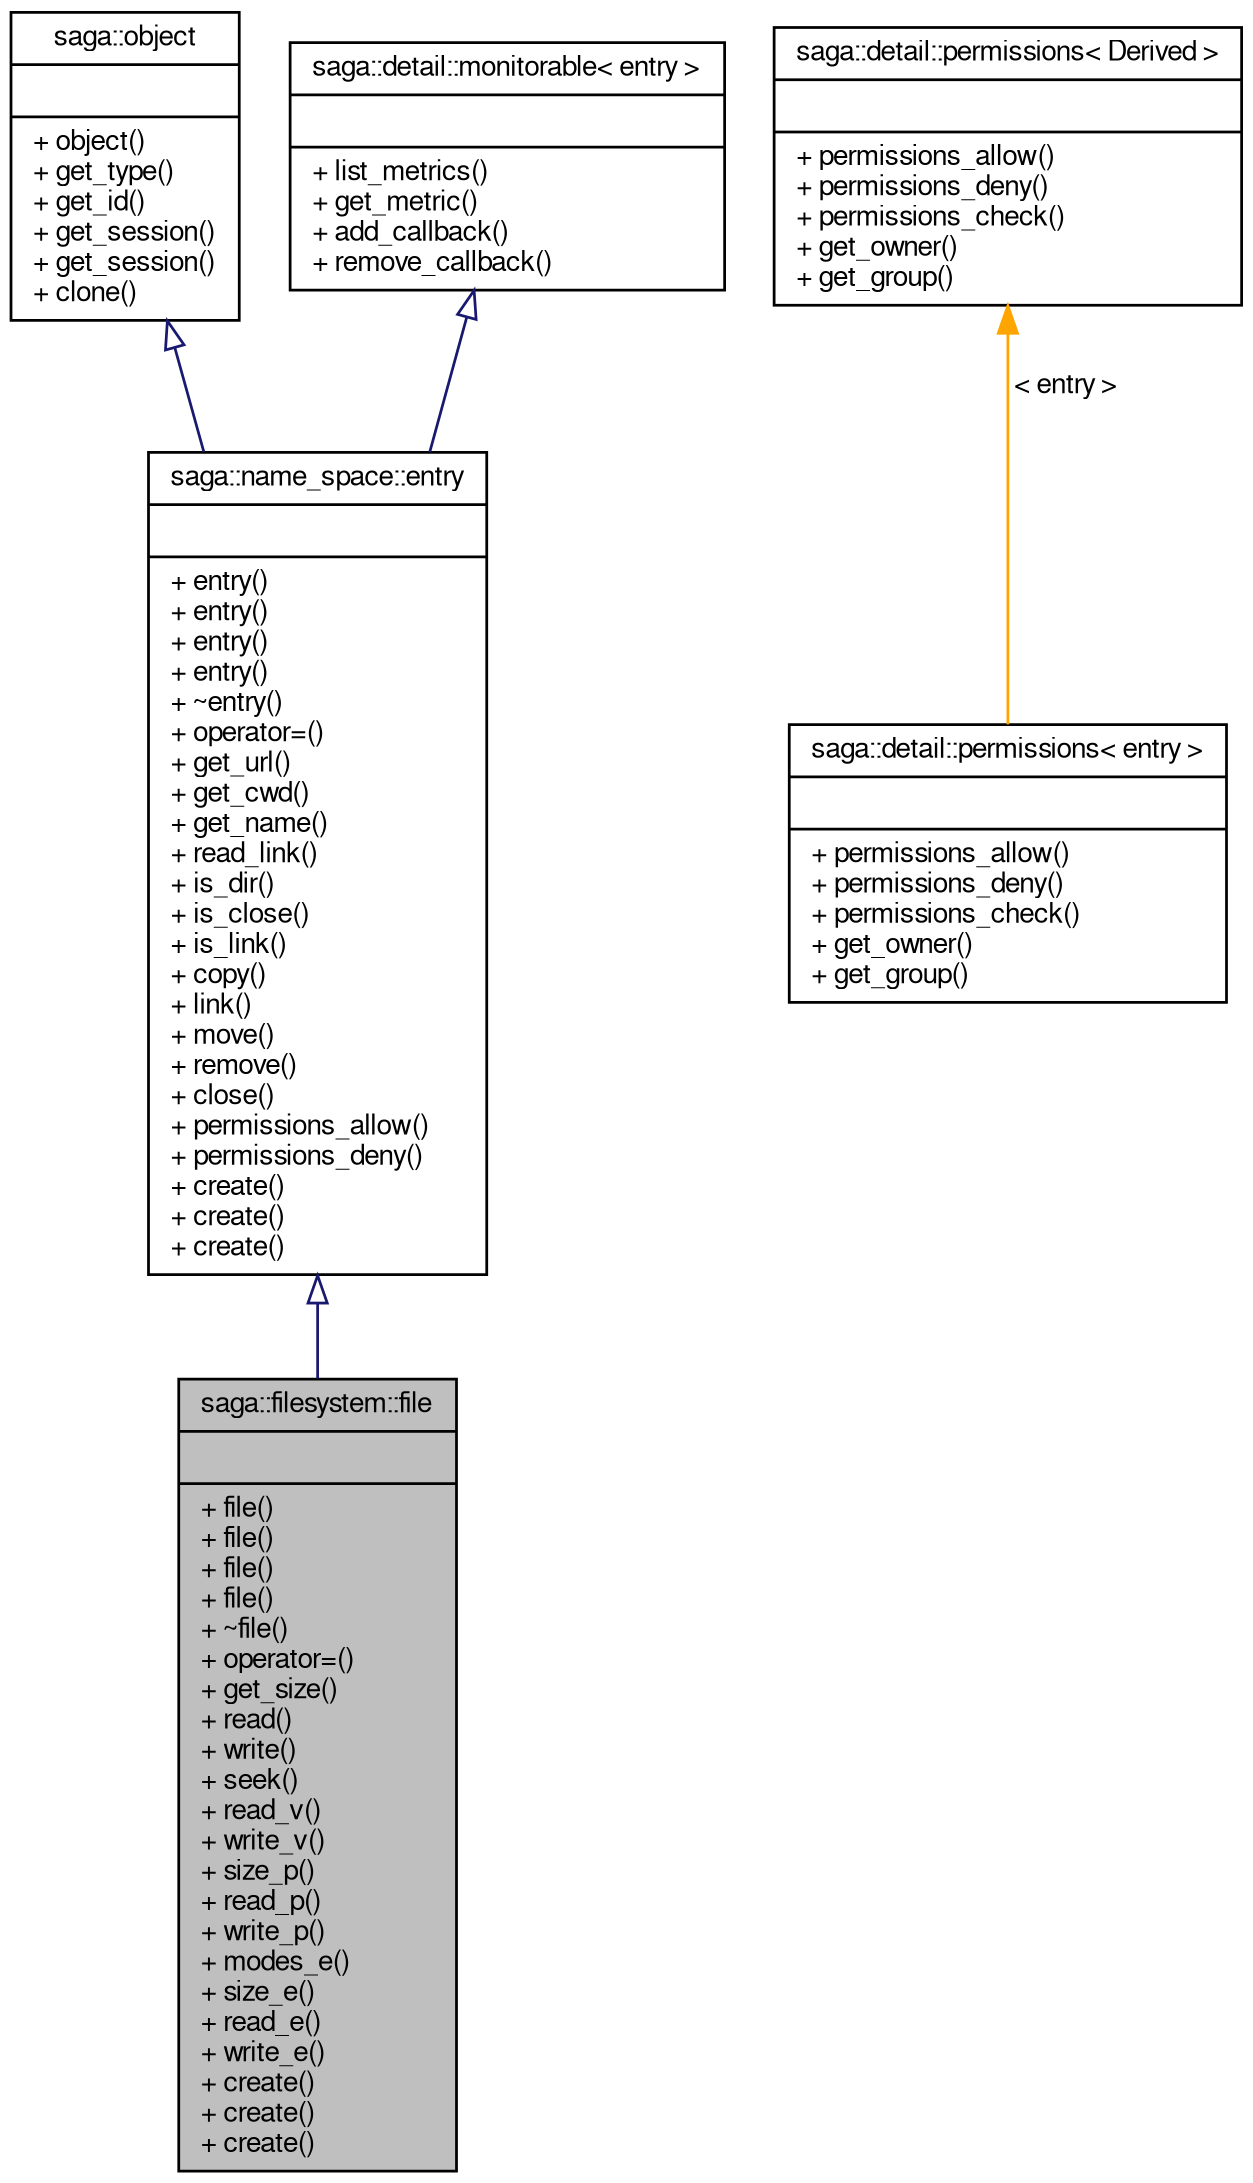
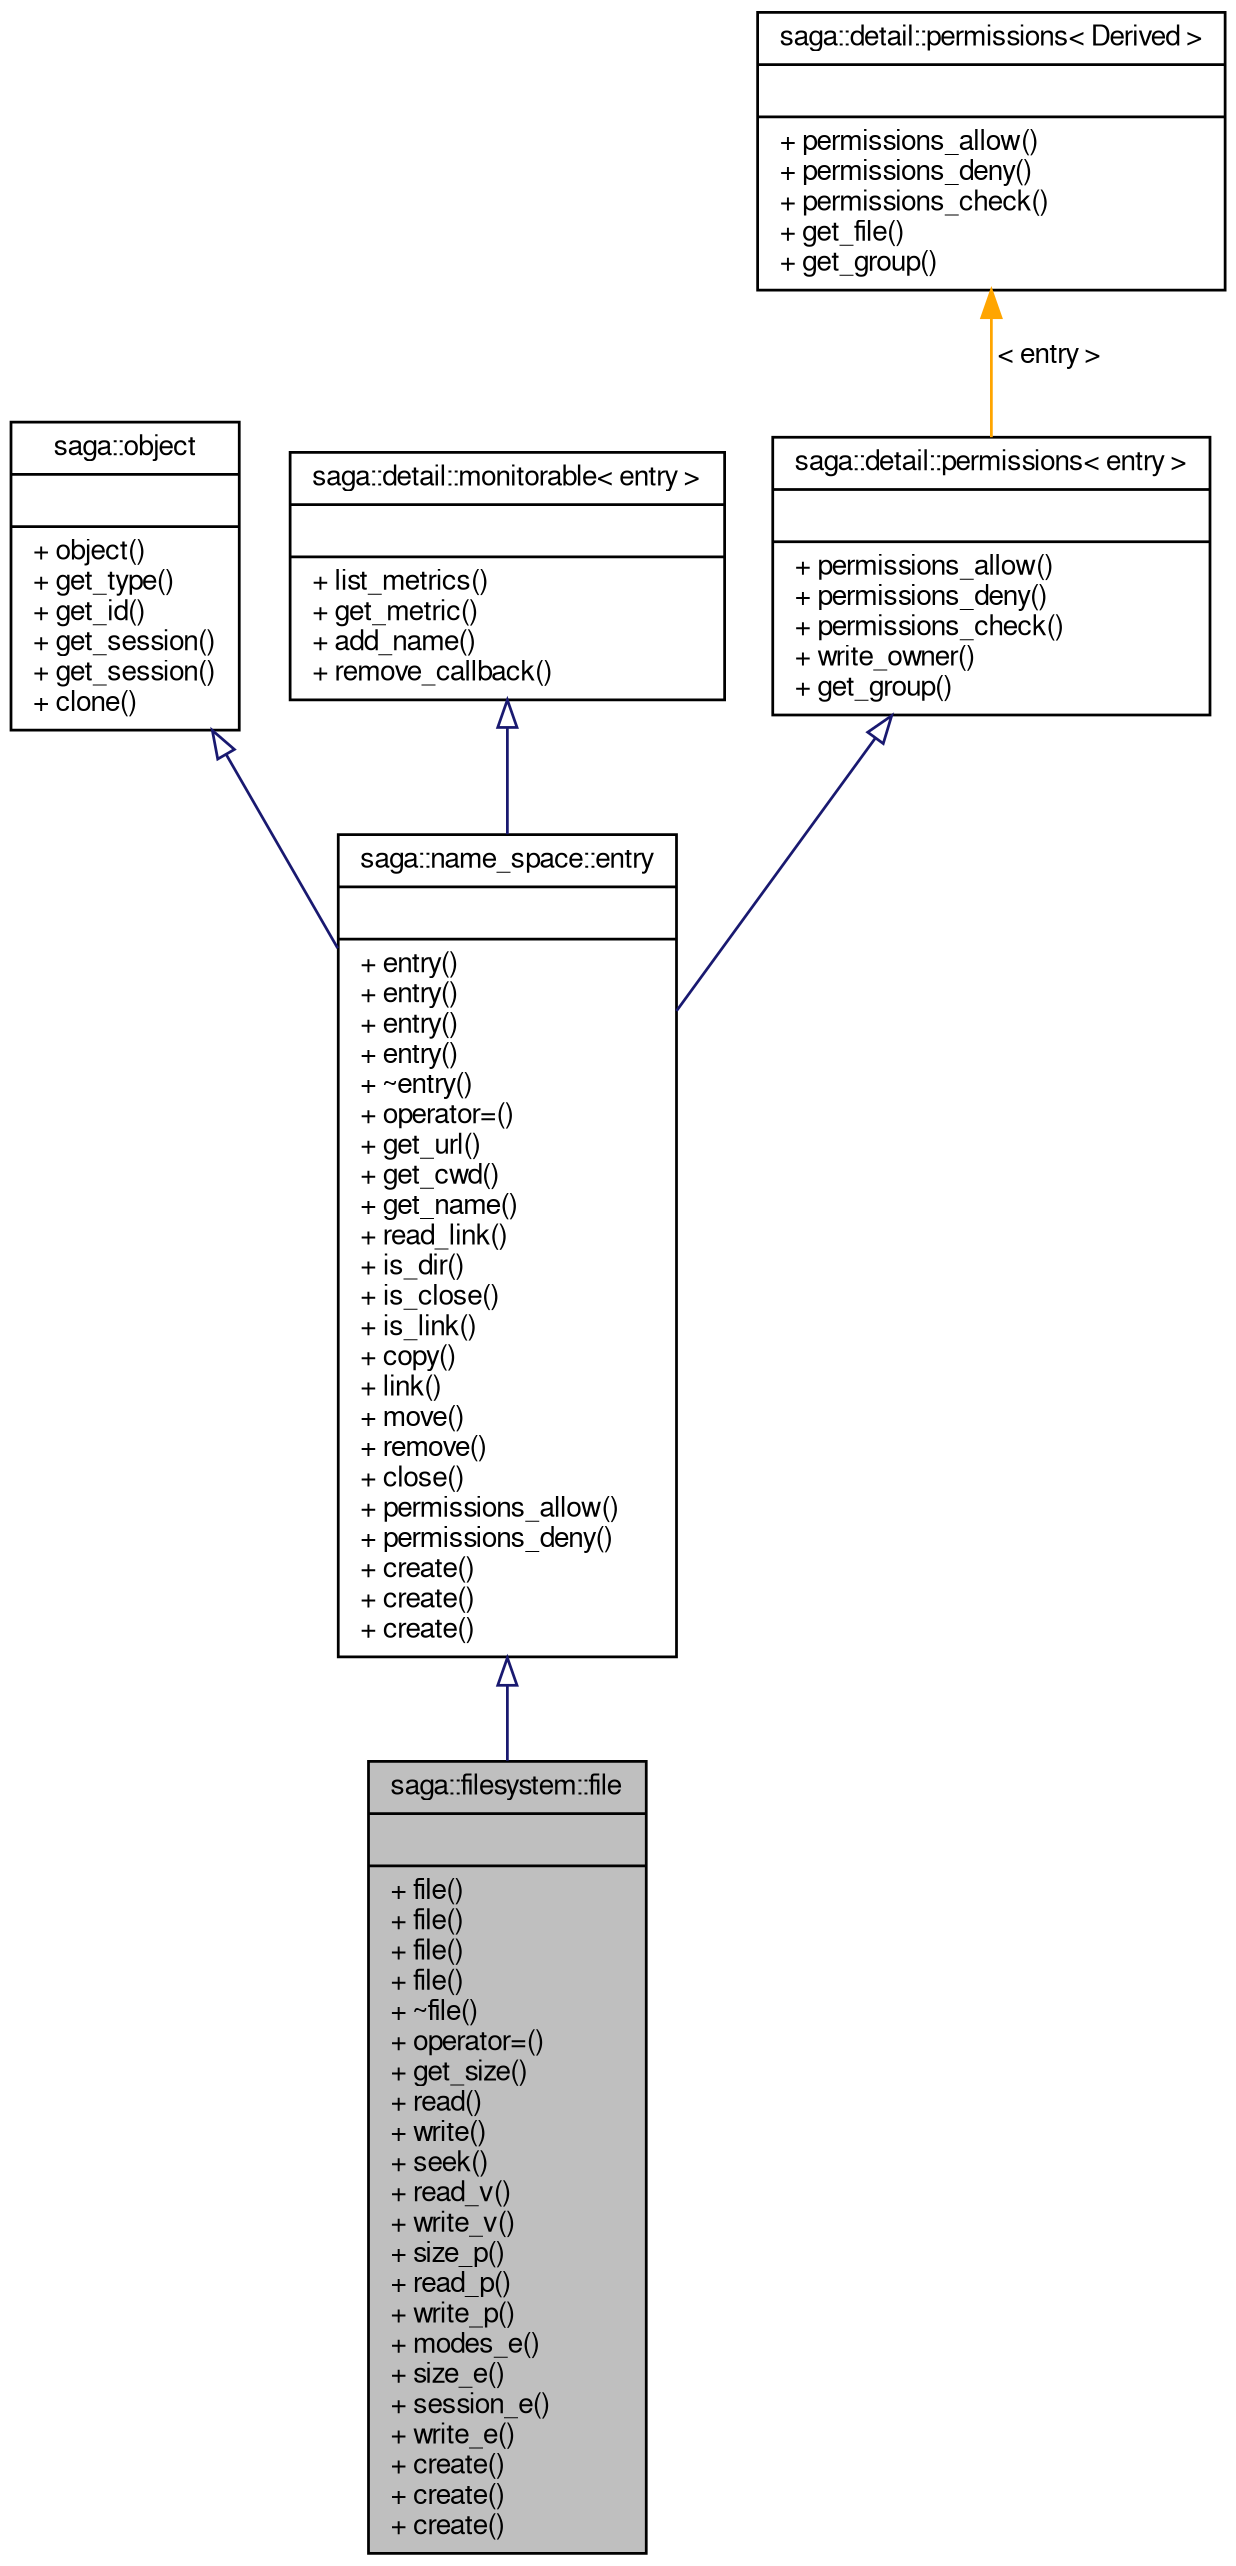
(411, 232) -> (395, 642)
(877, 248) -> (843, 232)
none -> (776, 875)
(892, 945) -> (886, 657)
(261, 2023) -> (470, 2405)
